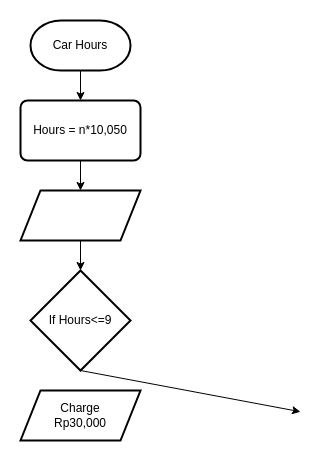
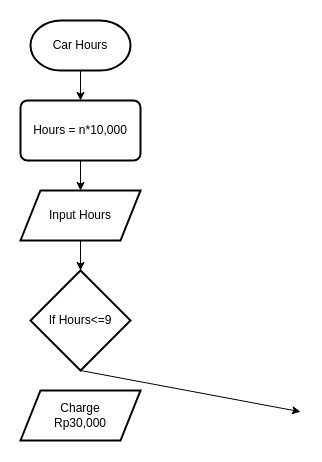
(81, 131) -> (81, 131)
none -> (81, 216)
